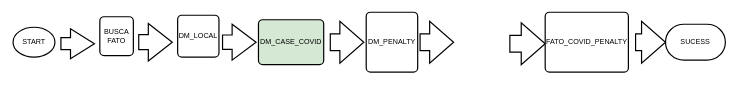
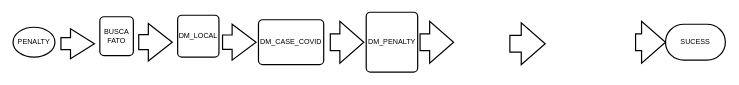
(33, 42) -> (33, 42)
(291, 42) -> (291, 42)
(587, 42) -> none
